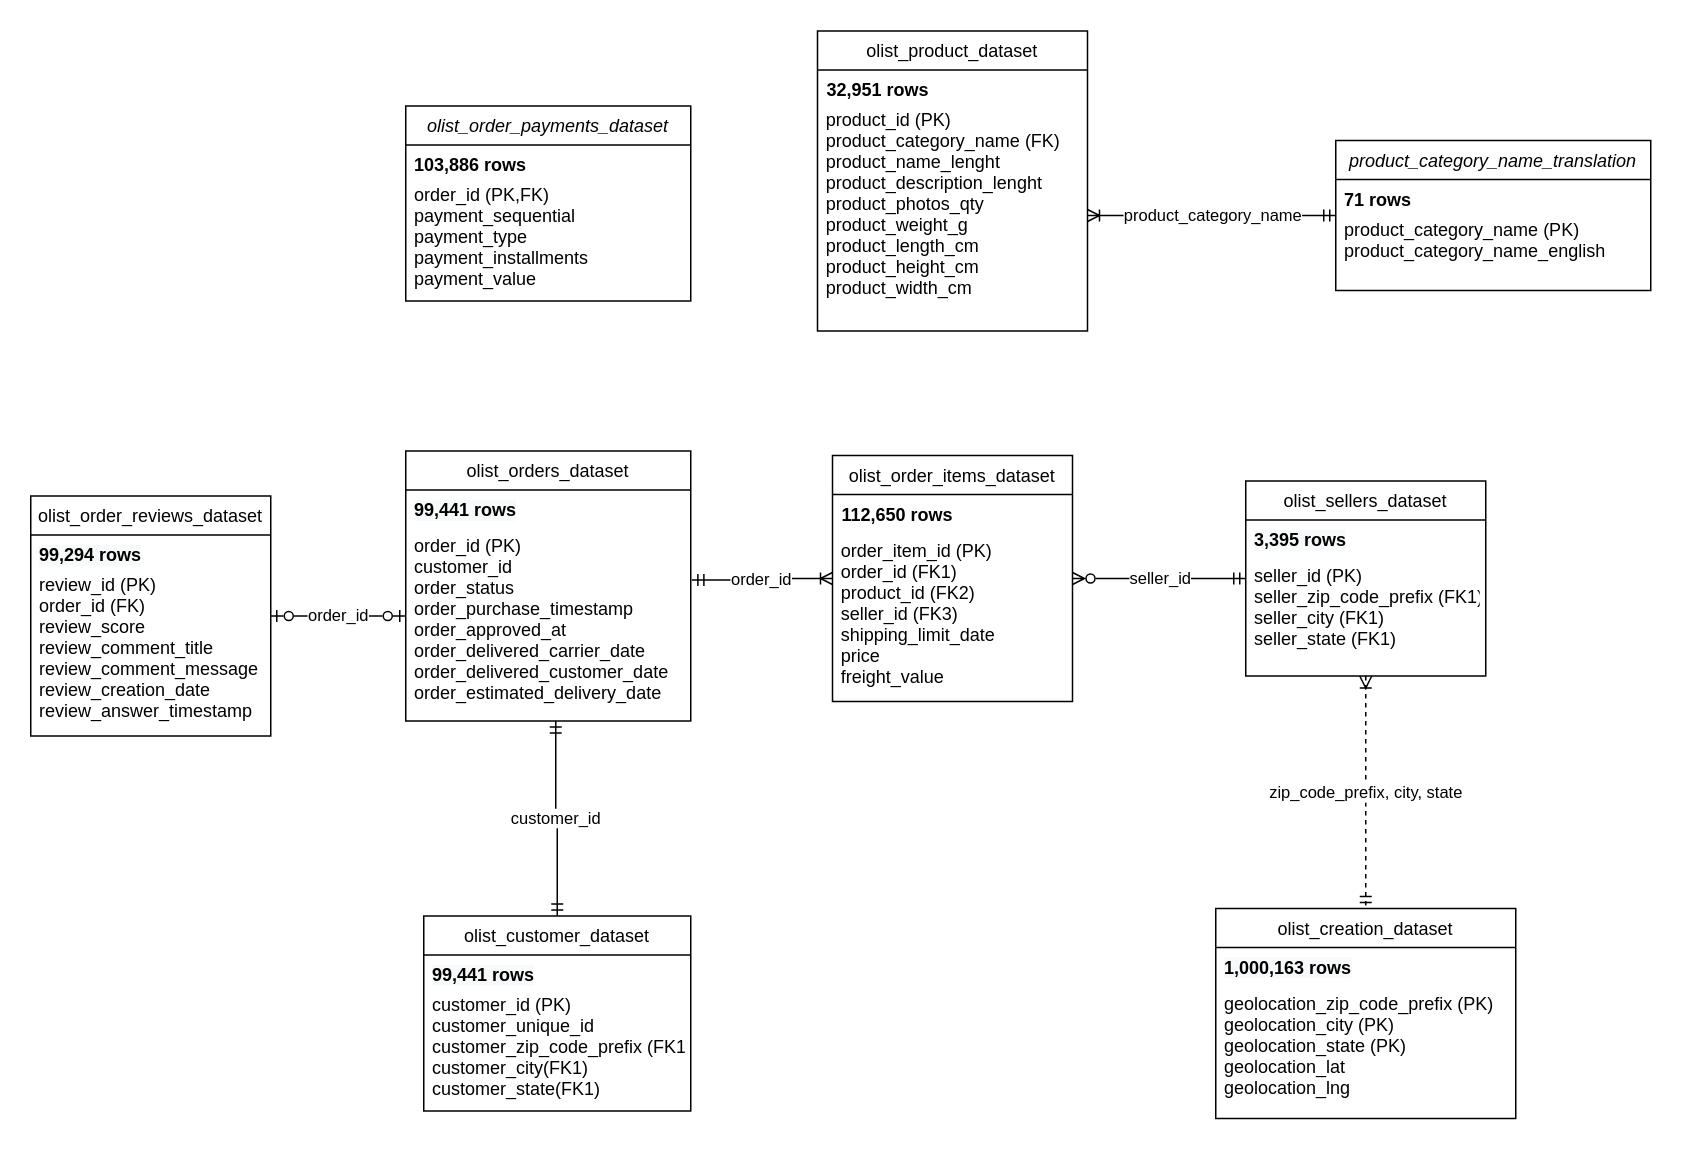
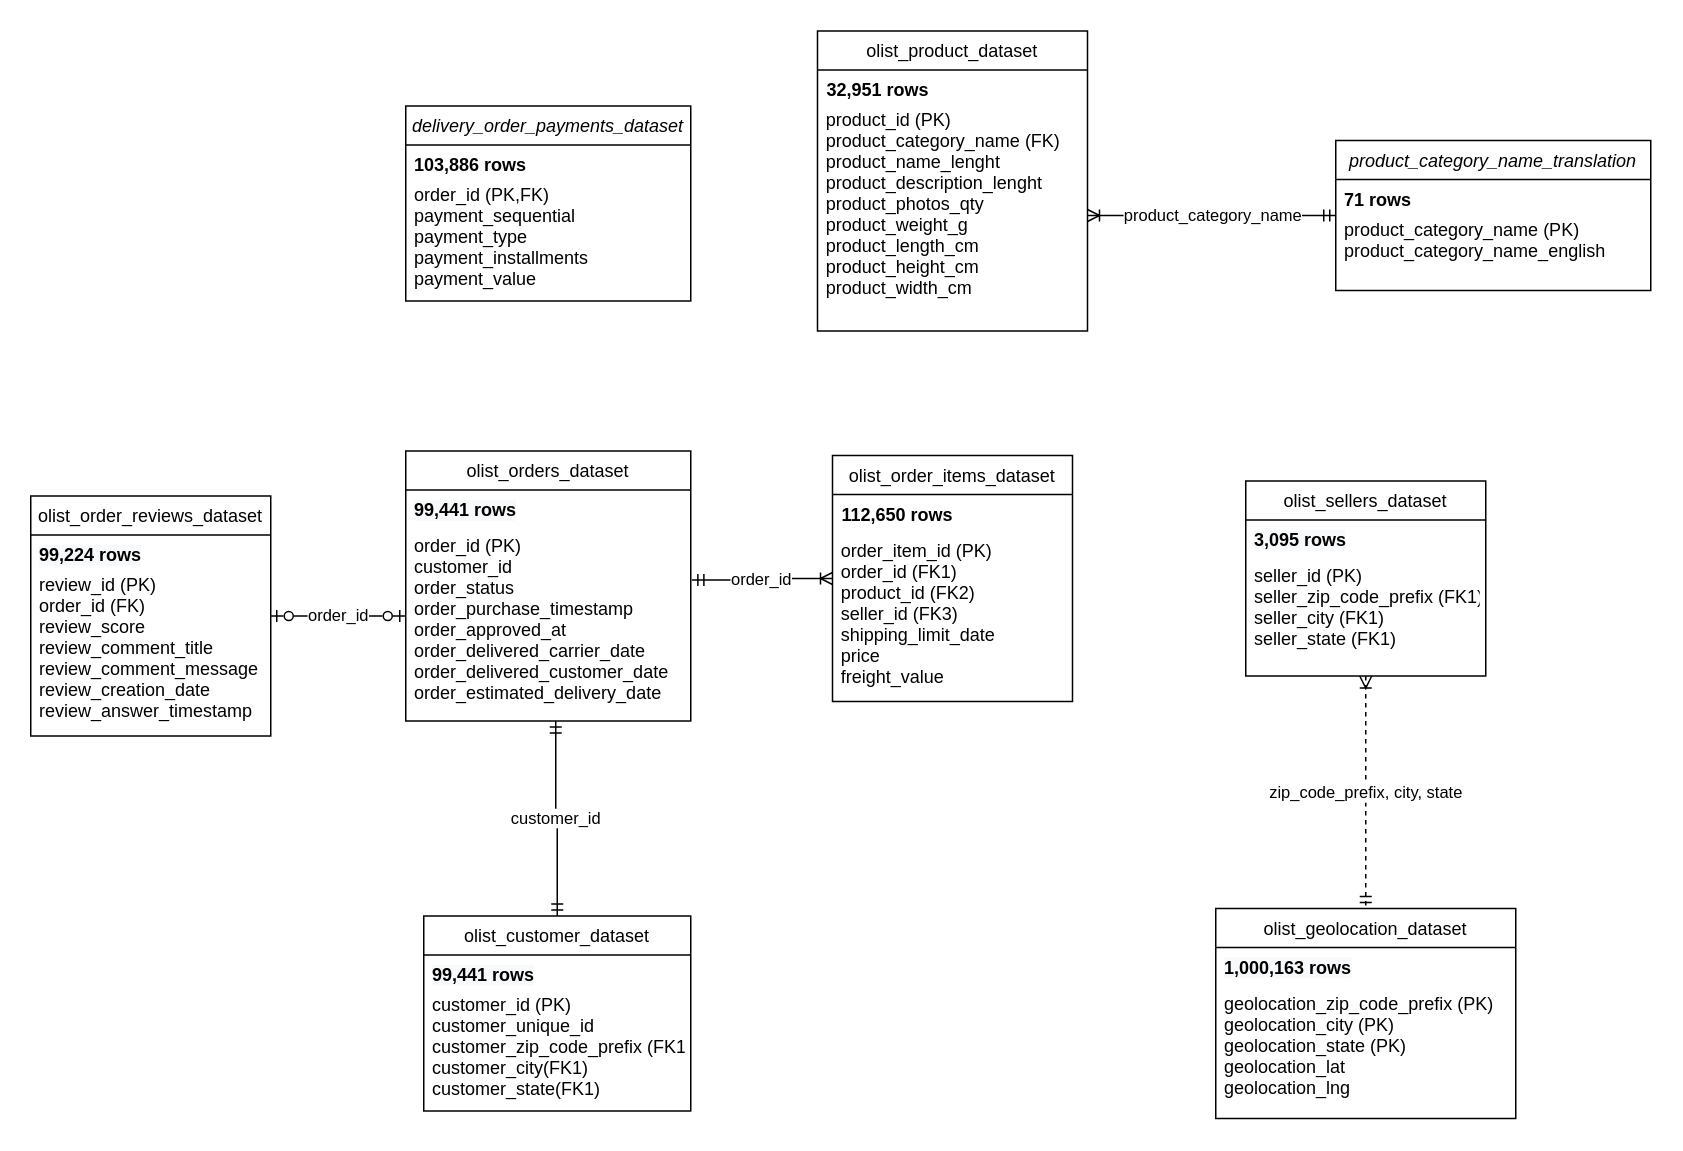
(548, 126) -> (548, 126)
(1300, 541) -> (1300, 541)
(91, 556) -> (91, 556)
(1132, 578) -> none
(1365, 929) -> (1365, 929)
